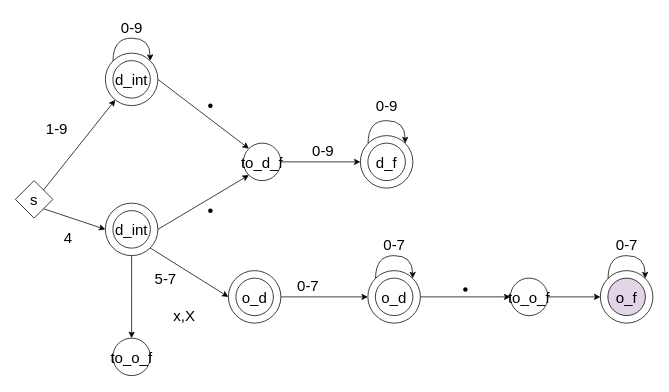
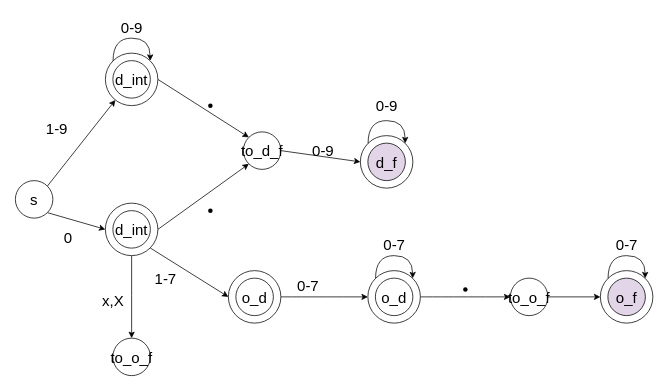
(262, 162) -> (262, 150)
(387, 162) -> (387, 162)
(34, 199) -> (34, 199)
(68, 237) -> (68, 237)
(166, 278) -> (166, 278)
(184, 315) -> (113, 300)
